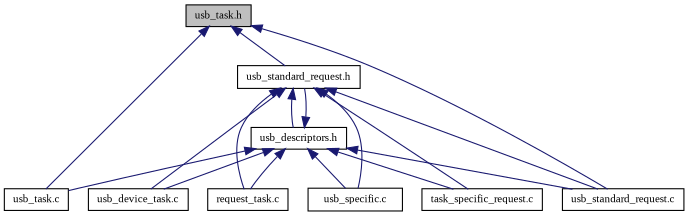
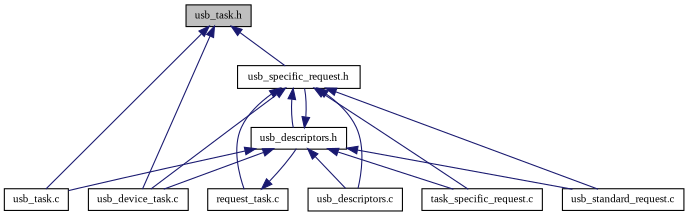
(299, 77) -> (299, 77)
(440, 98) -> (176, 113)
(263, 172) -> (284, 166)
(355, 200) -> (355, 200)
